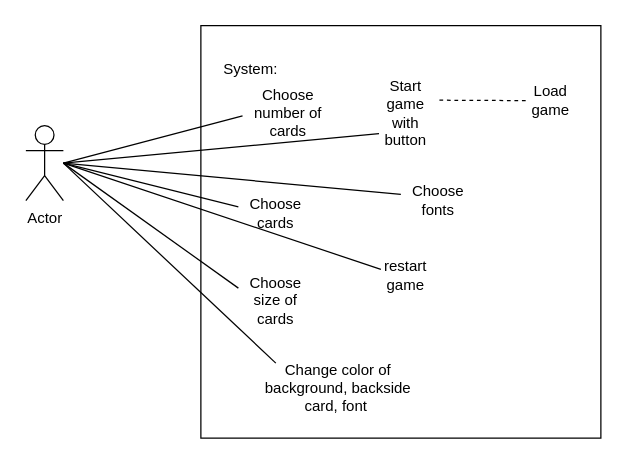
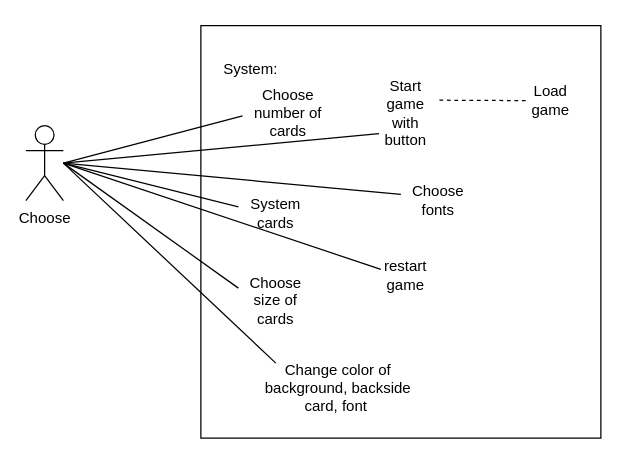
(276, 213) -> (276, 213)
(45, 218) -> (45, 218)
